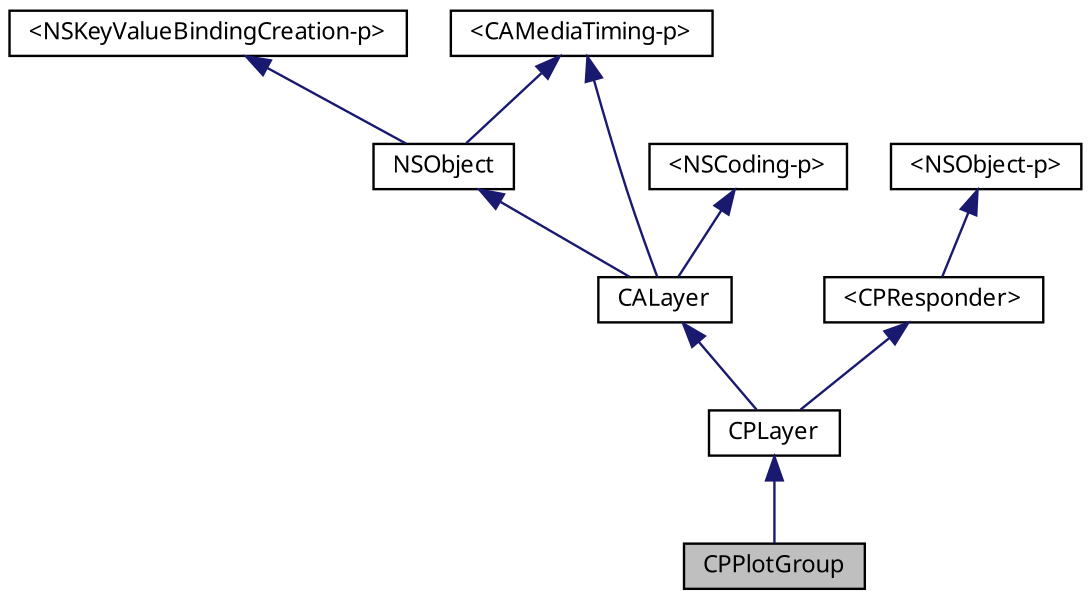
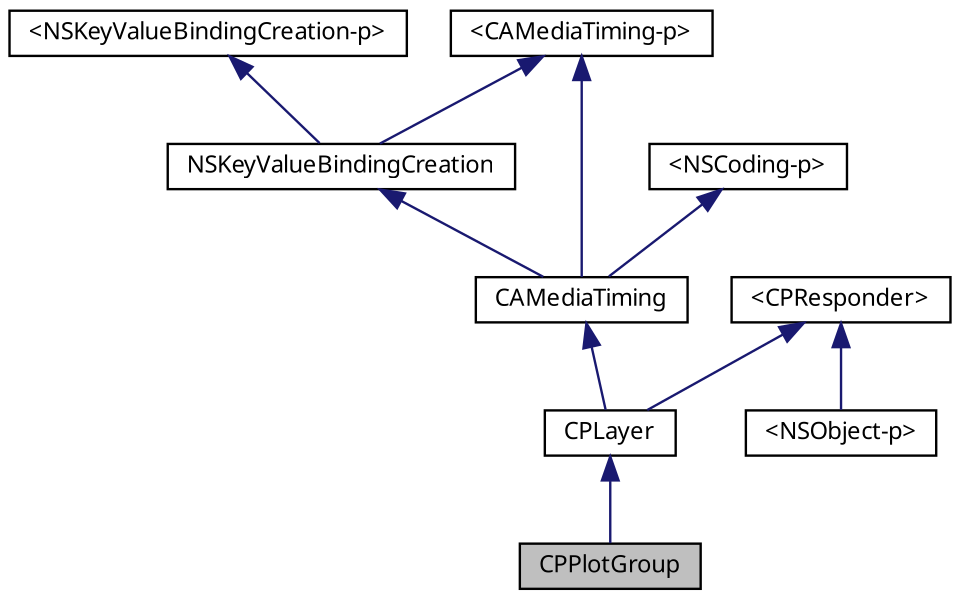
(444, 167) -> (341, 167)
(955, 245) -> (841, 379)
(665, 300) -> (582, 300)
